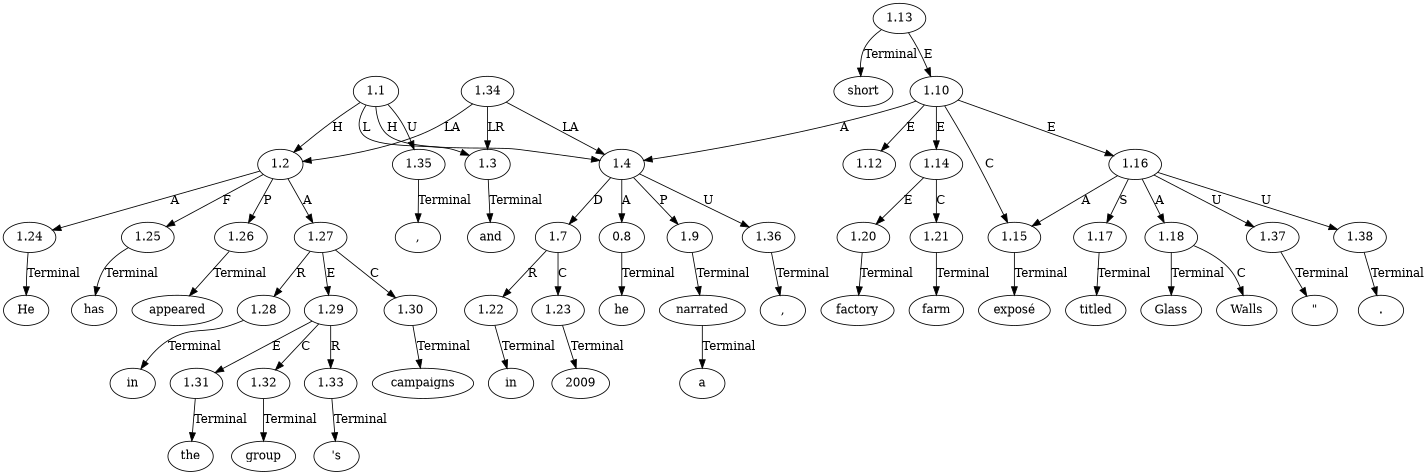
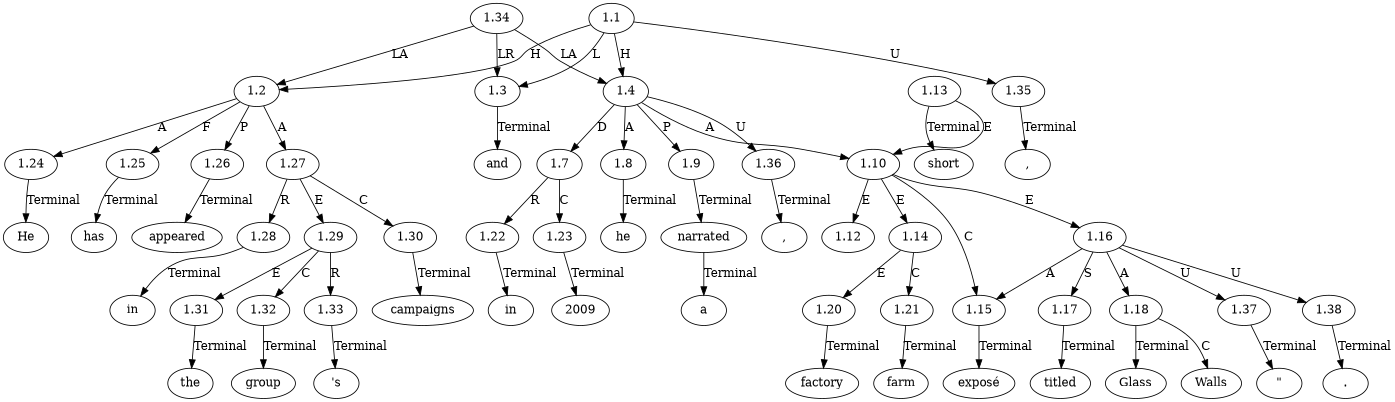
(785, 135) -> (737, 142)
(622, 237) -> (623, 164)
